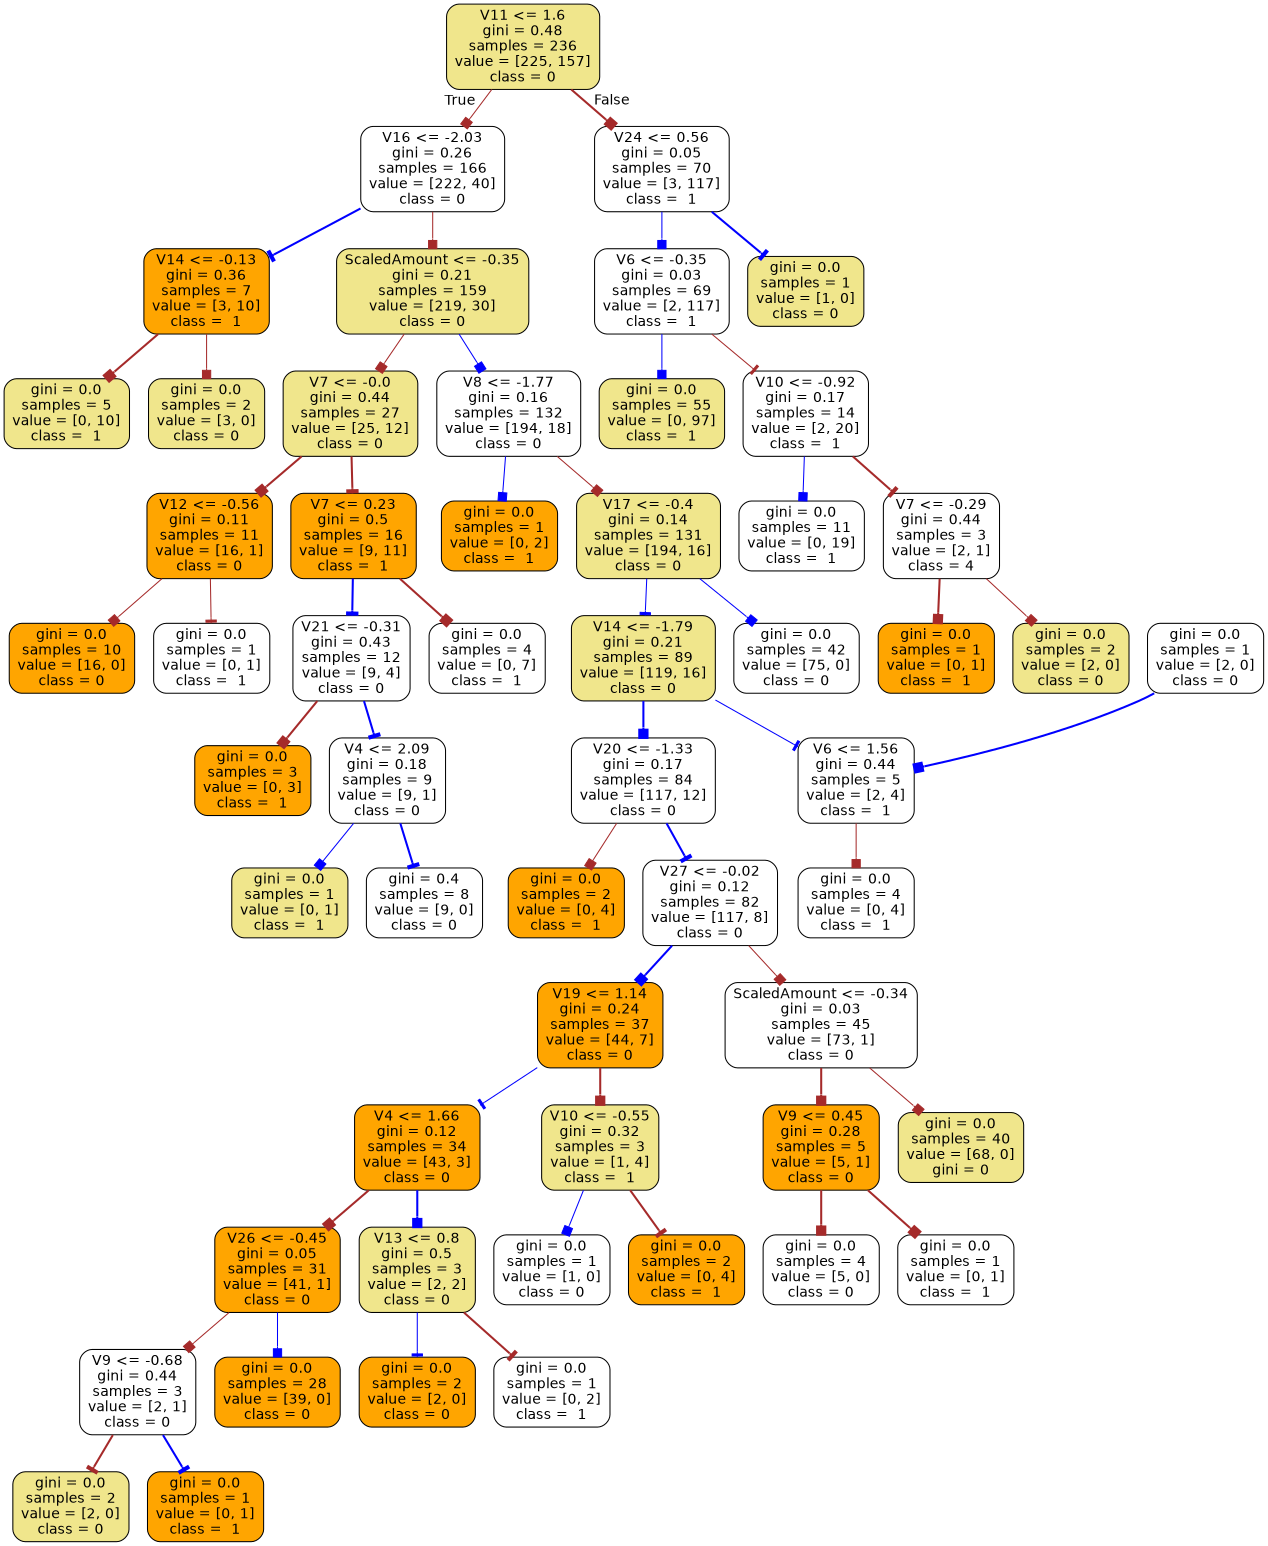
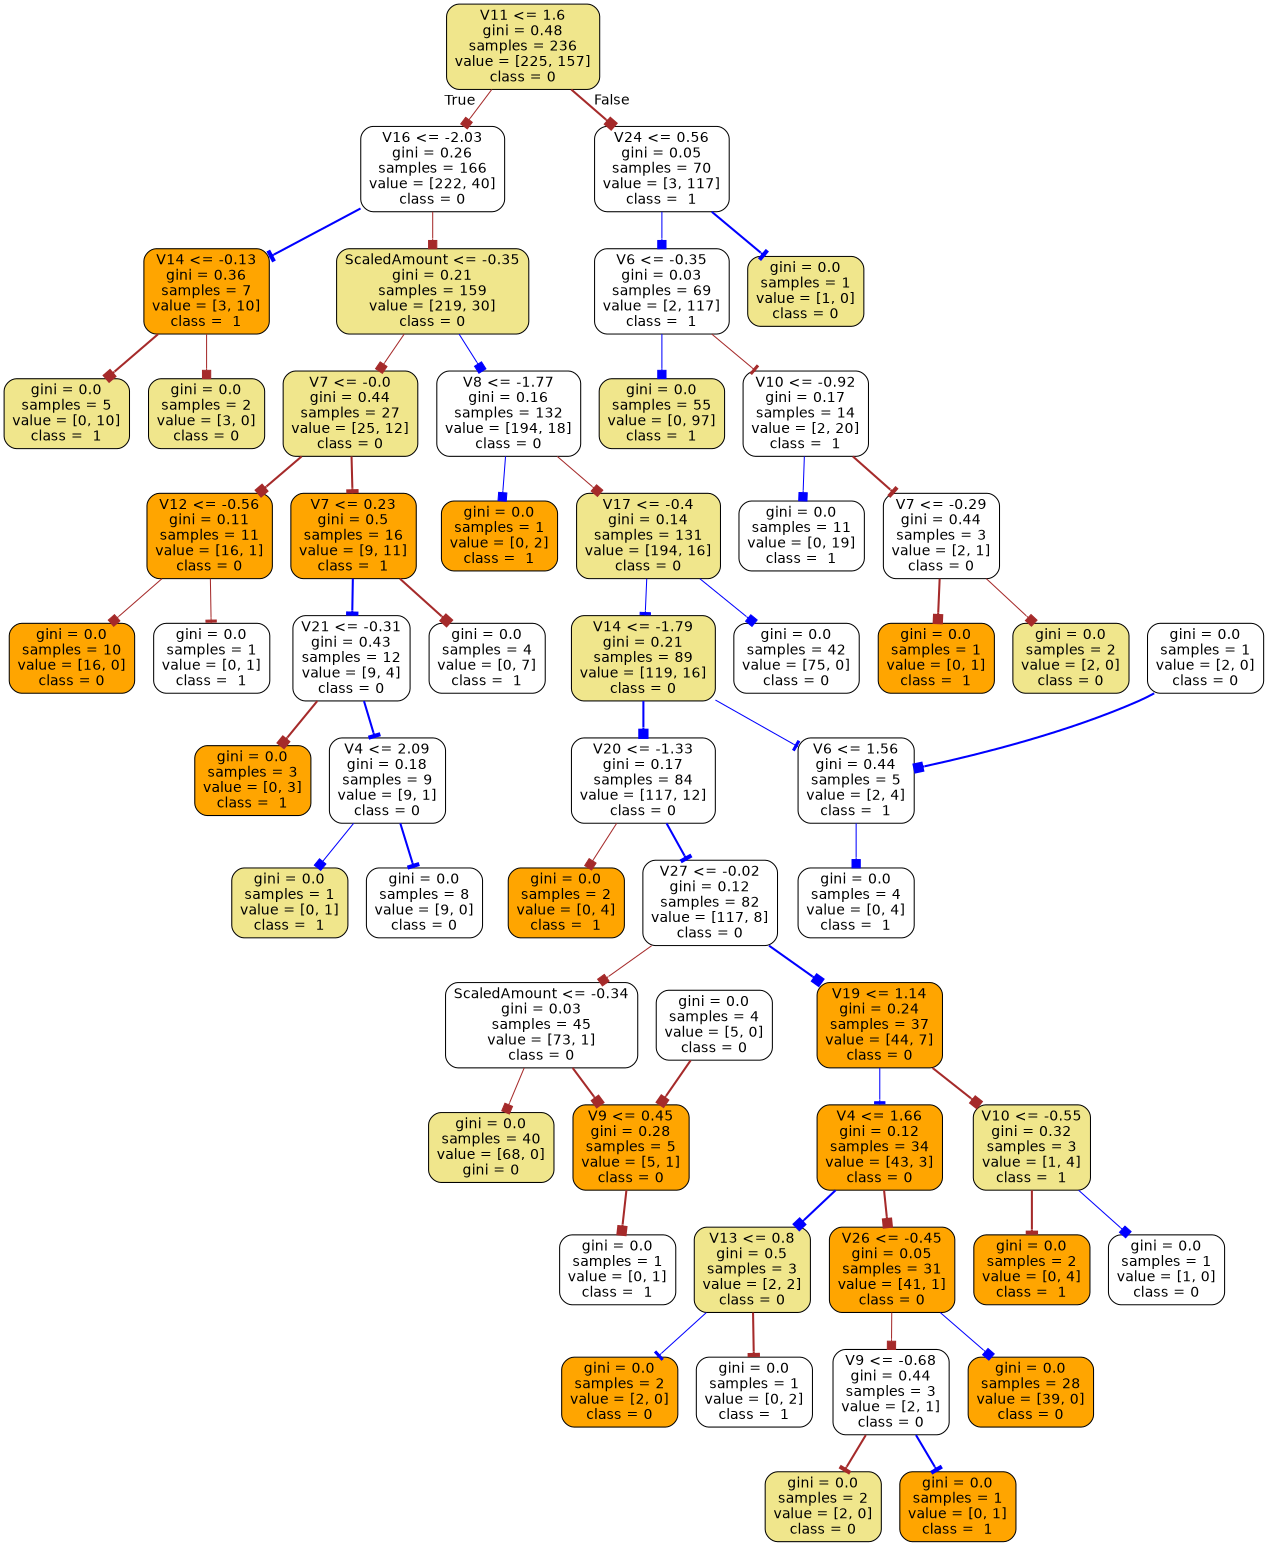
(941, 536) -> (941, 536)
(856, 840) -> (856, 840)
(424, 903) -> (424, 903)
(821, 1207) -> (678, 1078)
